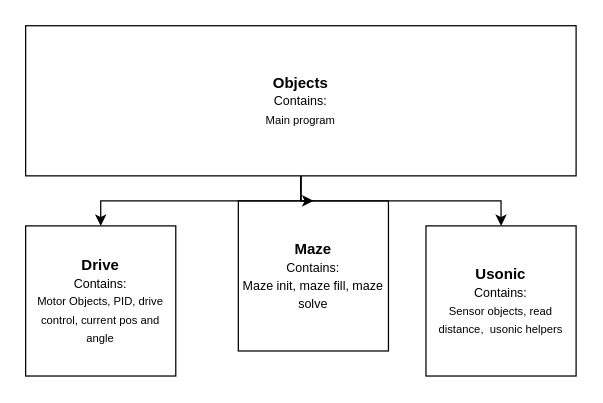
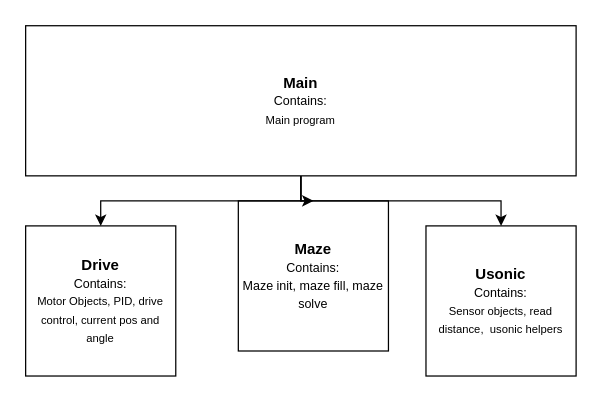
(301, 101) -> (301, 101)
